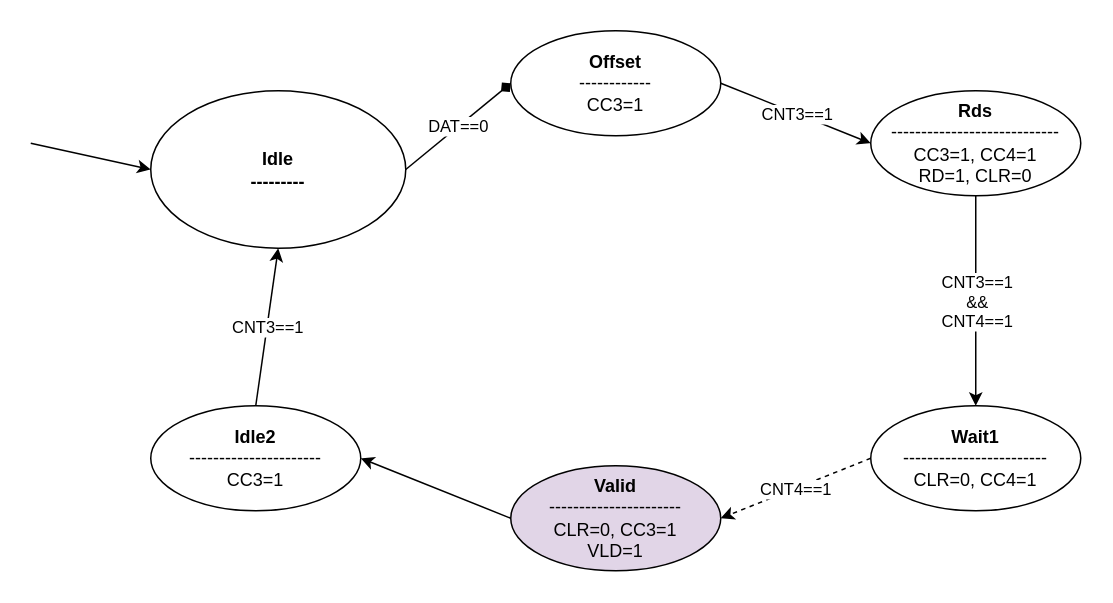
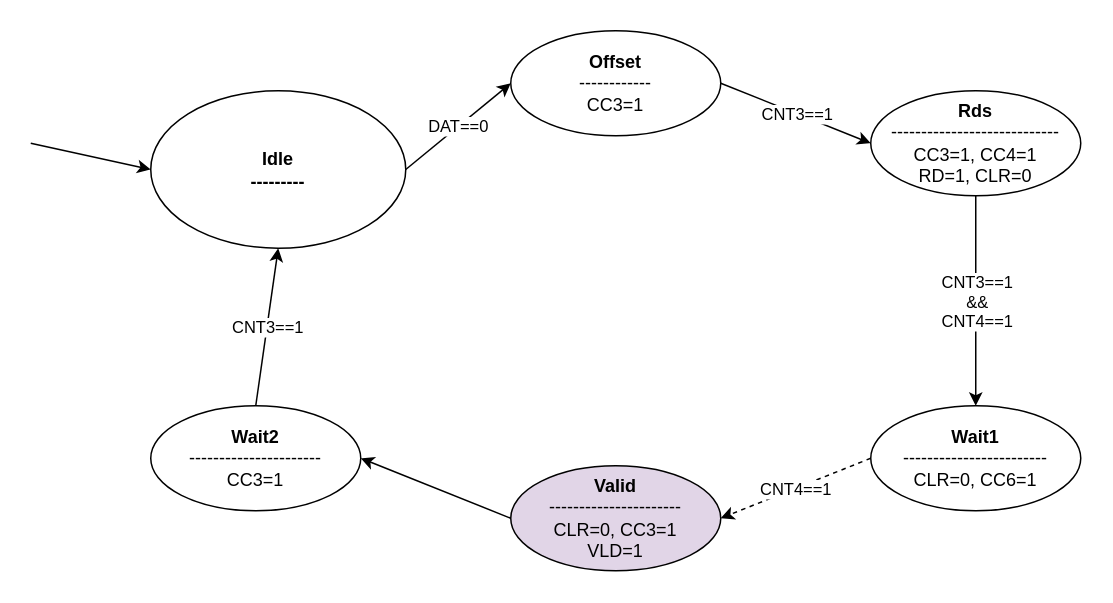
(501, 91) -> (502, 91)
(256, 458) -> (256, 458)
(976, 458) -> (976, 458)
